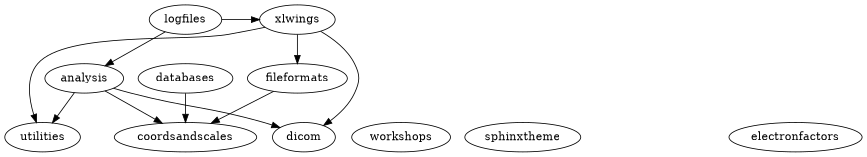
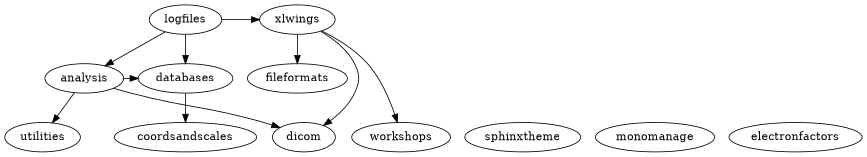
(123, 40) -> (368, 64)
none -> (186, 45)
(130, 105) -> (127, 78)
(246, 105) -> none
none -> (655, 137)
